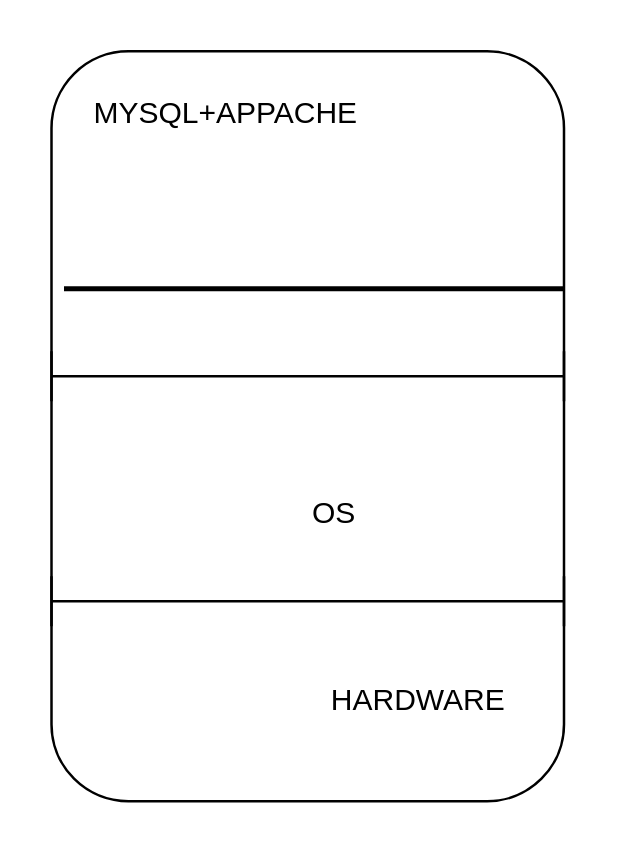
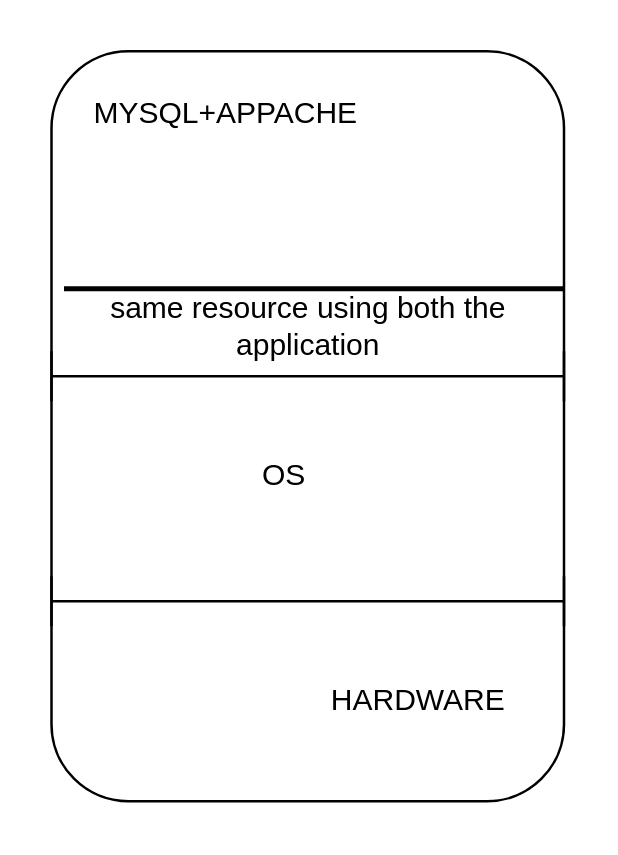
none -> (308, 326)
(339, 514) -> (289, 476)
